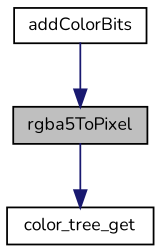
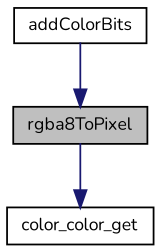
(80, 125) -> (80, 125)
(80, 226) -> (80, 226)
